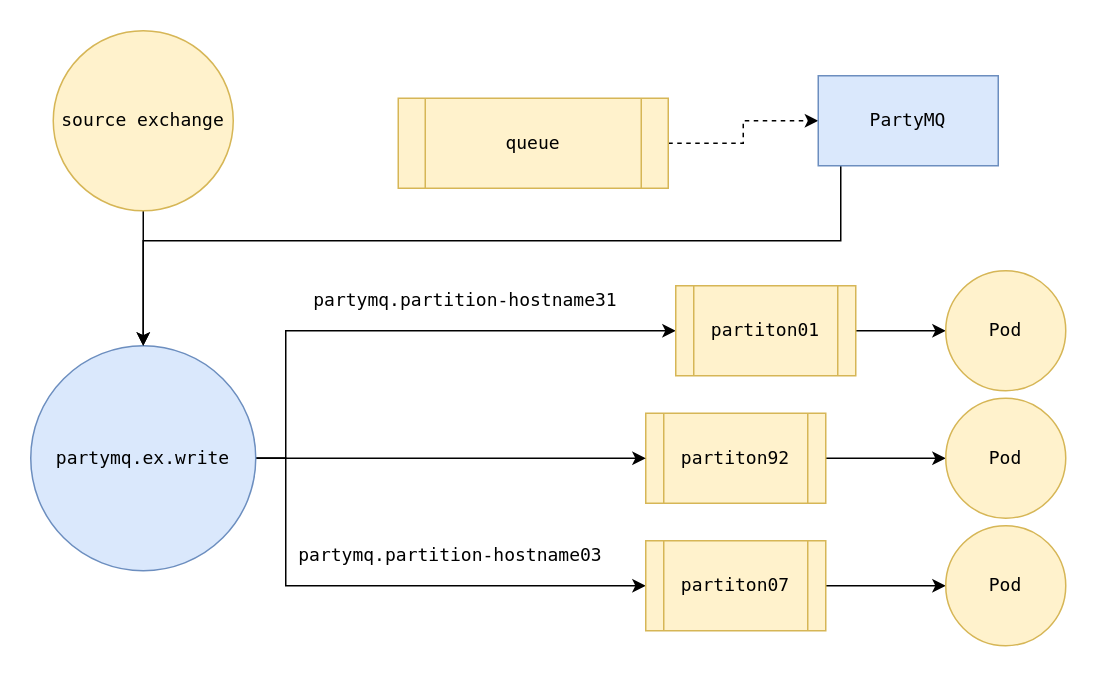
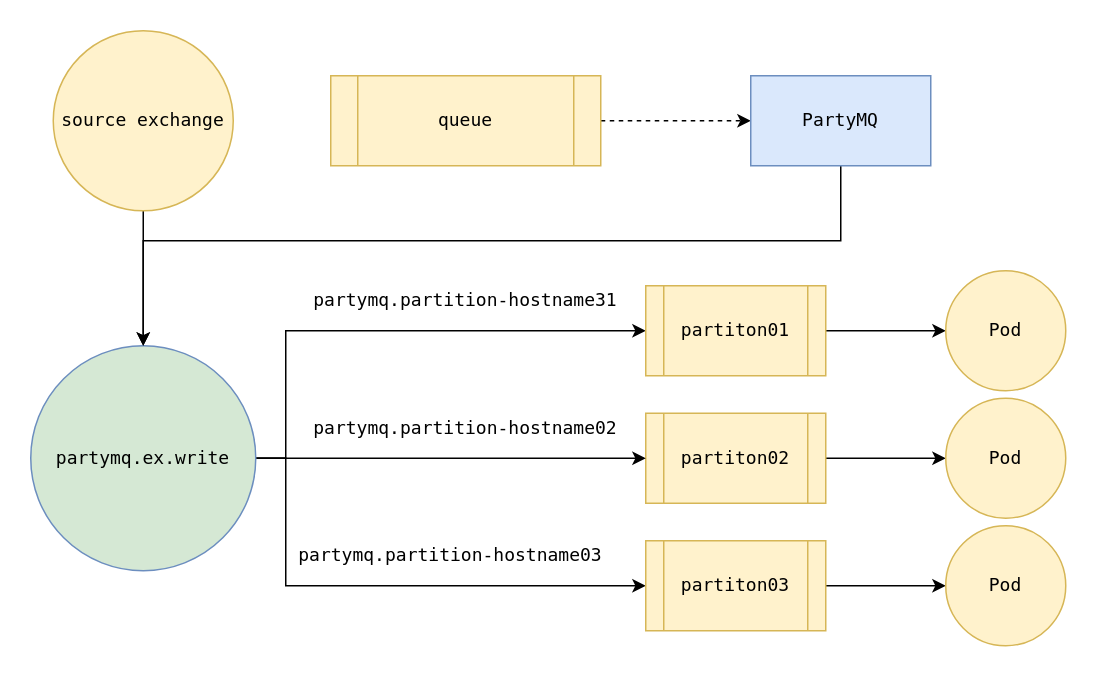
(908, 121) -> (841, 121)
(533, 143) -> (466, 121)
(766, 331) -> (736, 331)
none -> (466, 428)
(143, 458) -> (143, 458)
(736, 458) -> (736, 458)
(736, 586) -> (736, 586)
